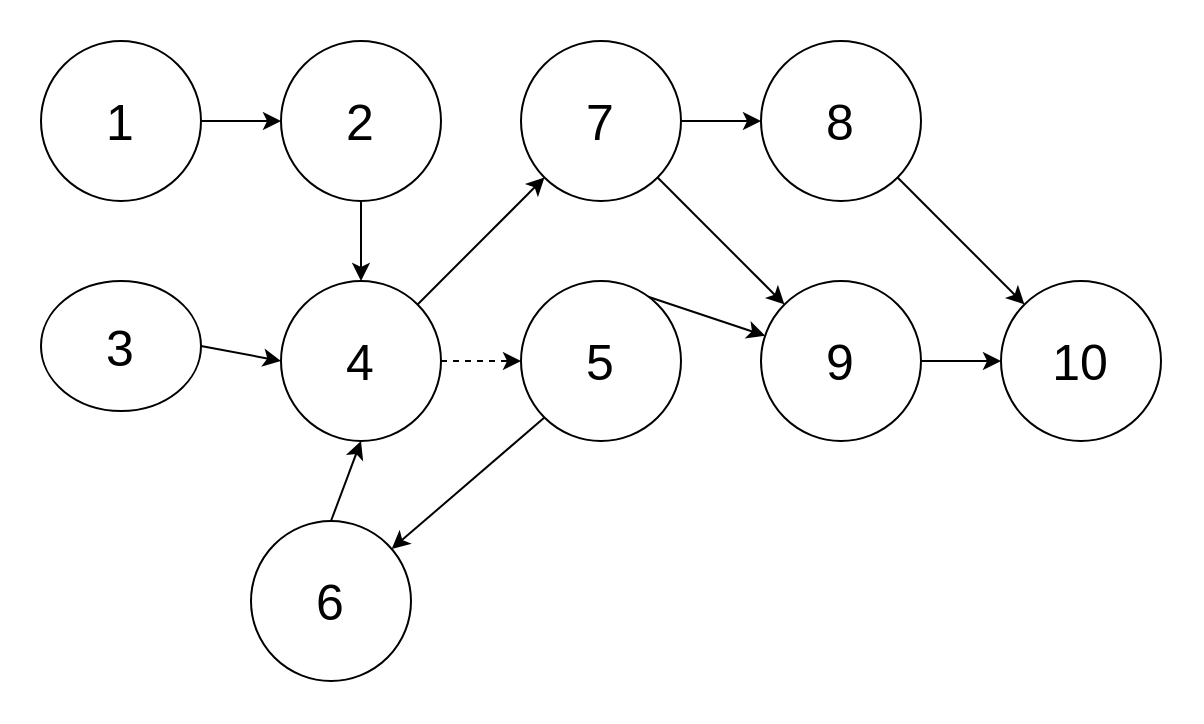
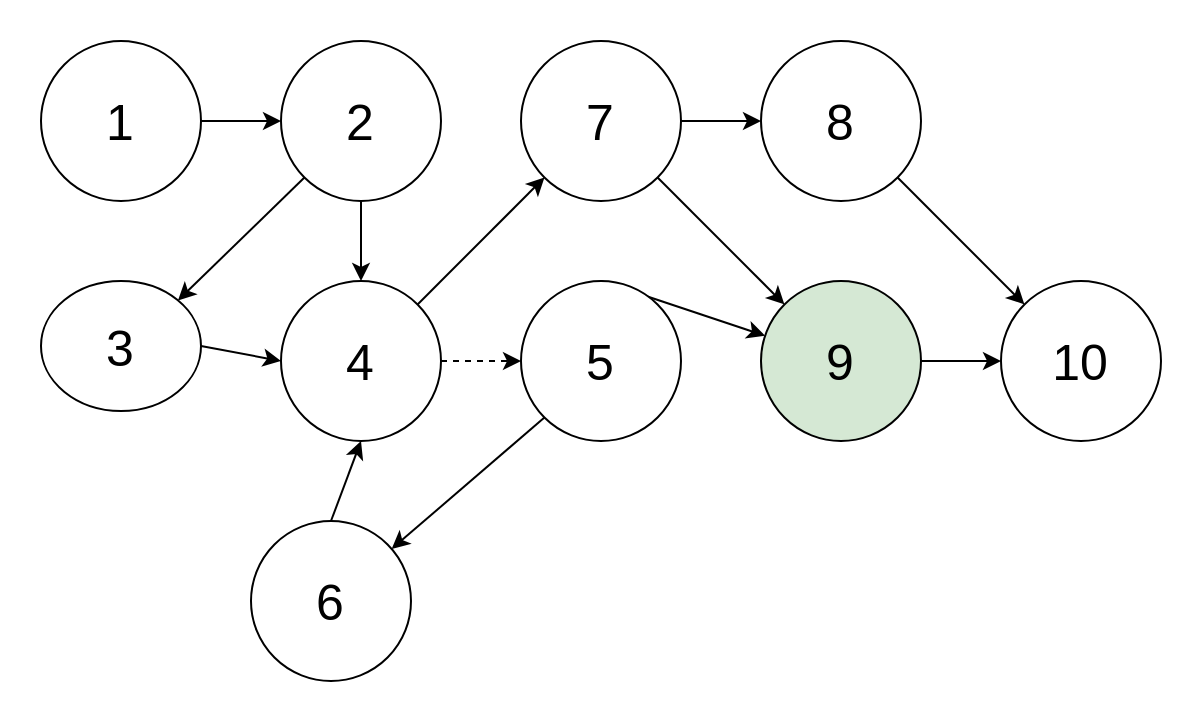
none -> (246, 234)
(841, 361) -> (841, 361)
